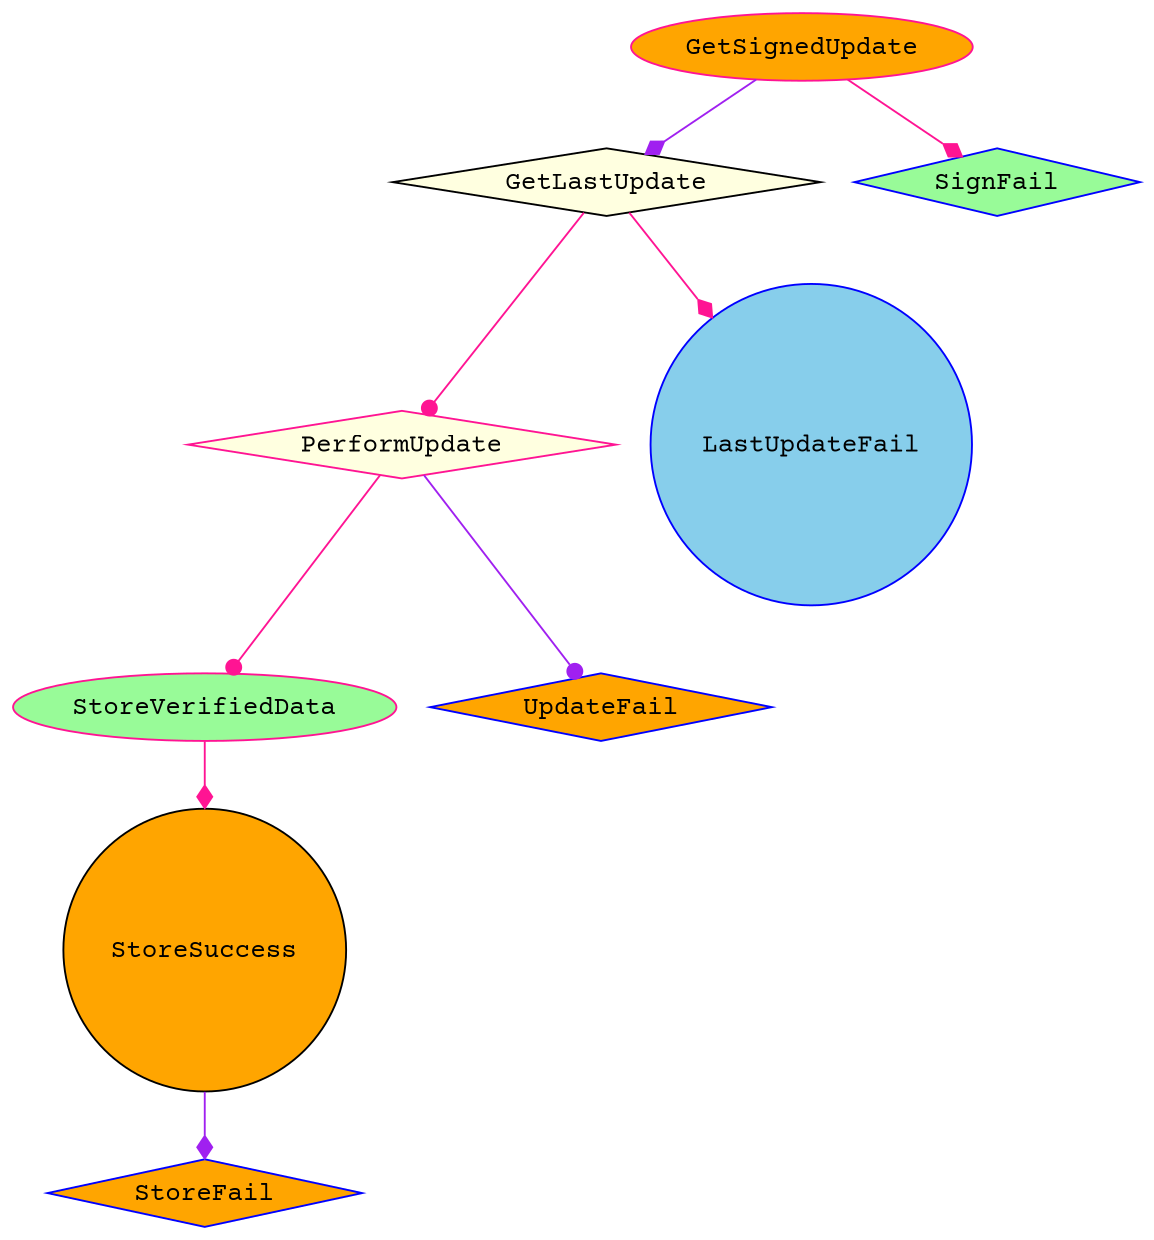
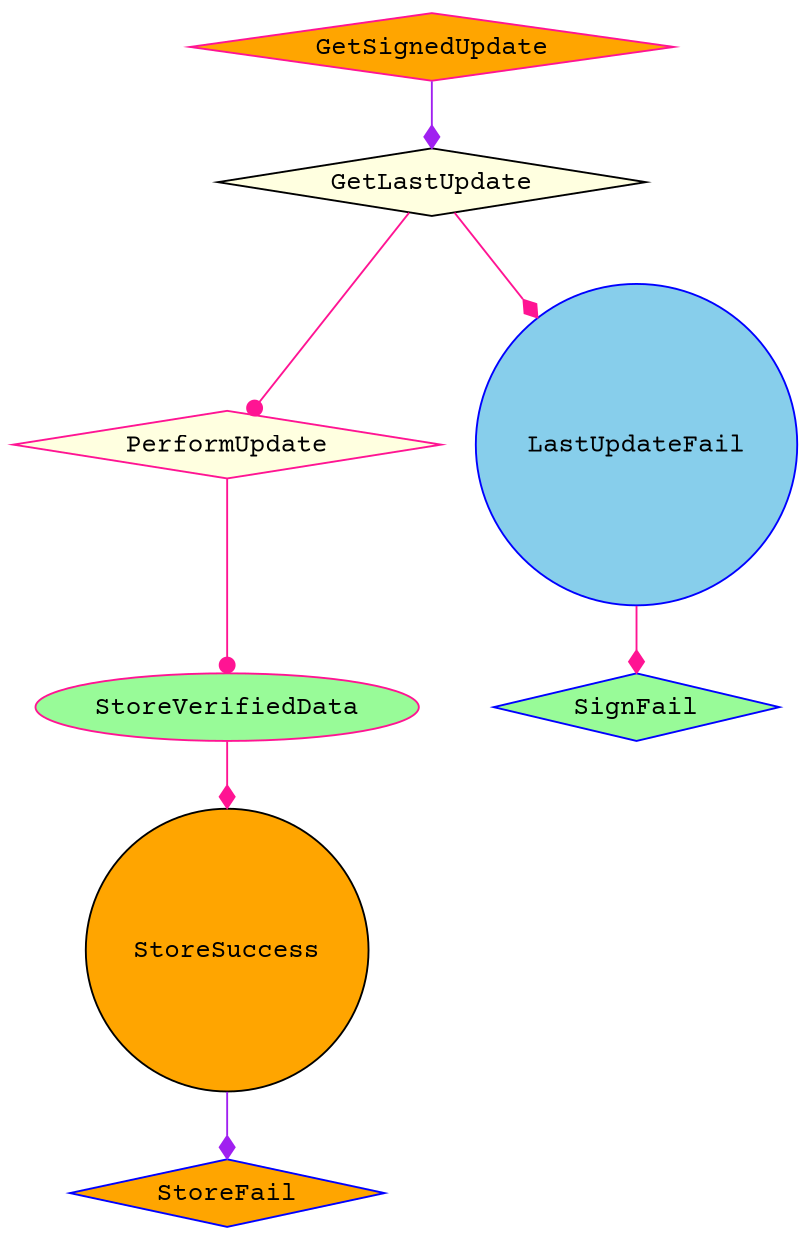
(802, 47) -> (432, 47)
(895, 112) -> (637, 628)
(601, 707) -> none
